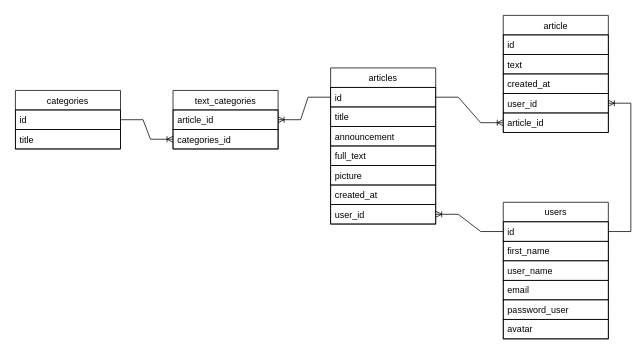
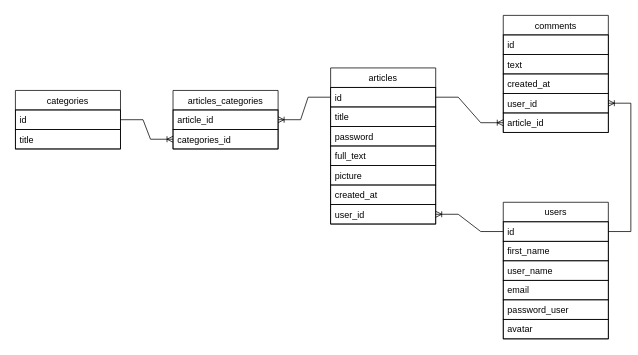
(555, 26) -> (555, 26)
(225, 101) -> (225, 101)
(365, 137) -> (355, 137)
